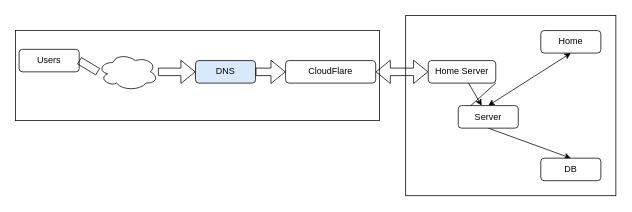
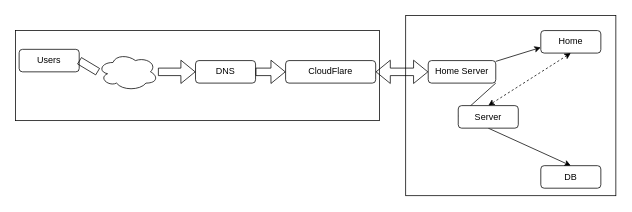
(225, 72) -> (225, 72)
(530, 79) -> (530, 79)
(473, 92) -> (516, 55)
(570, 169) -> (570, 177)
